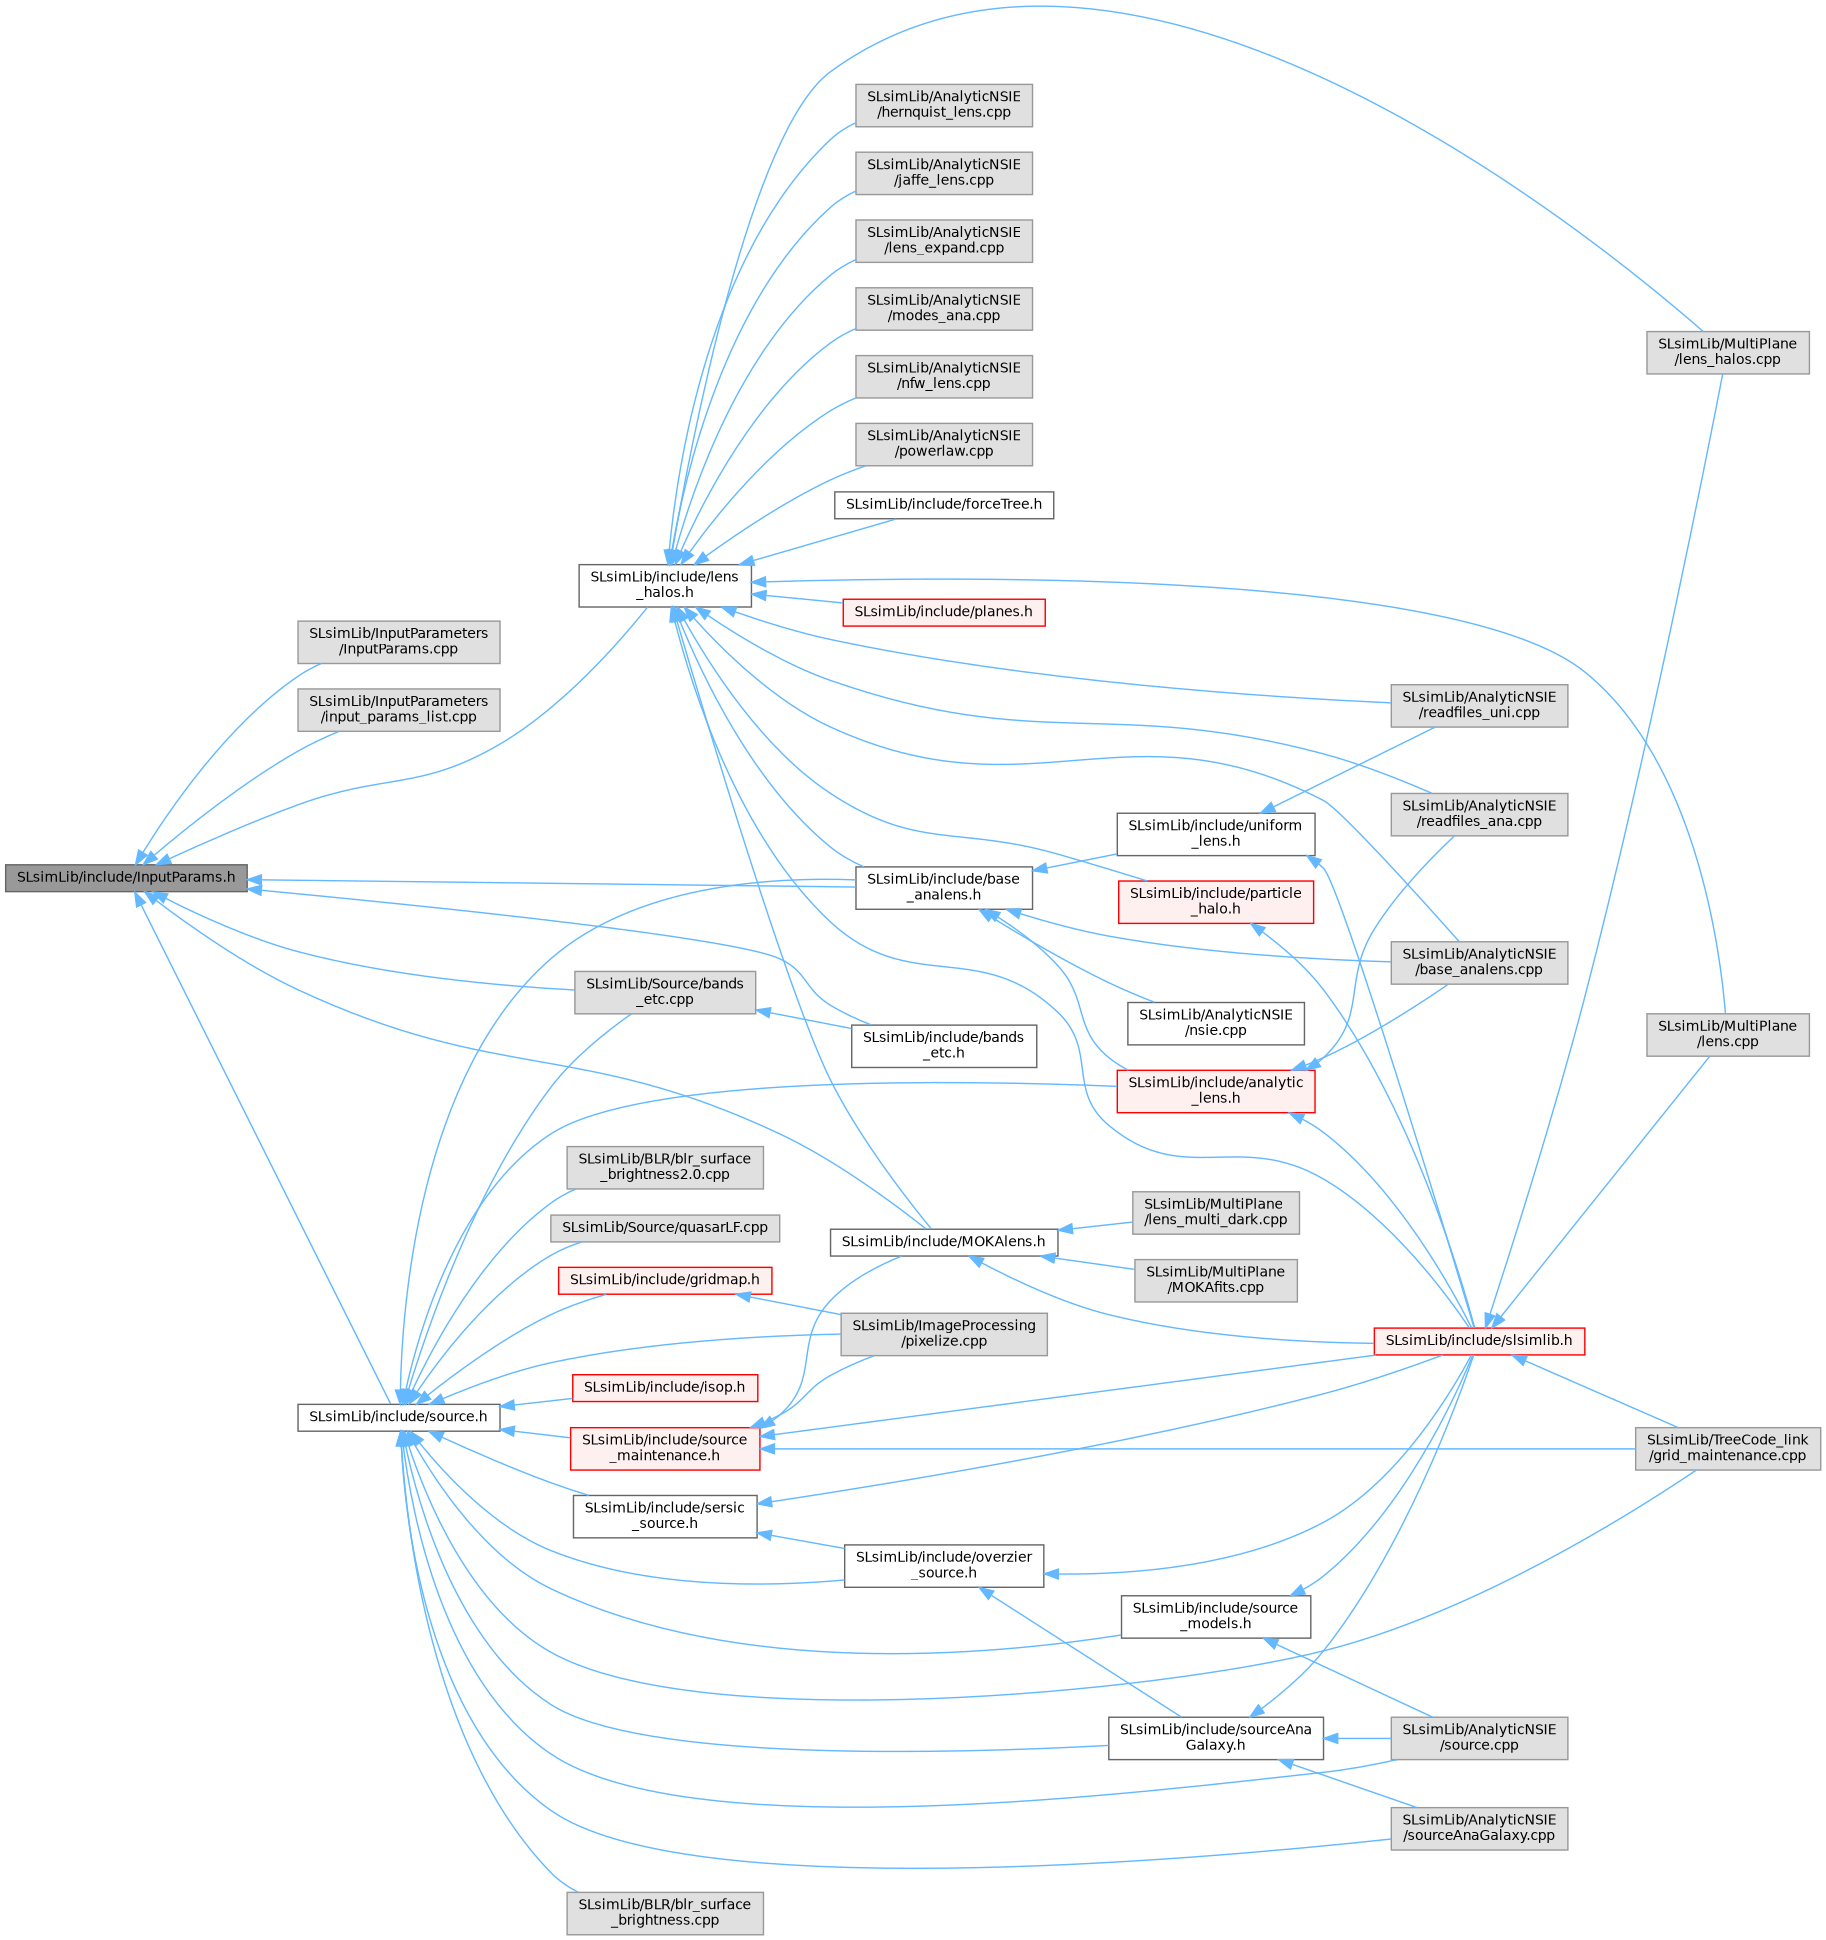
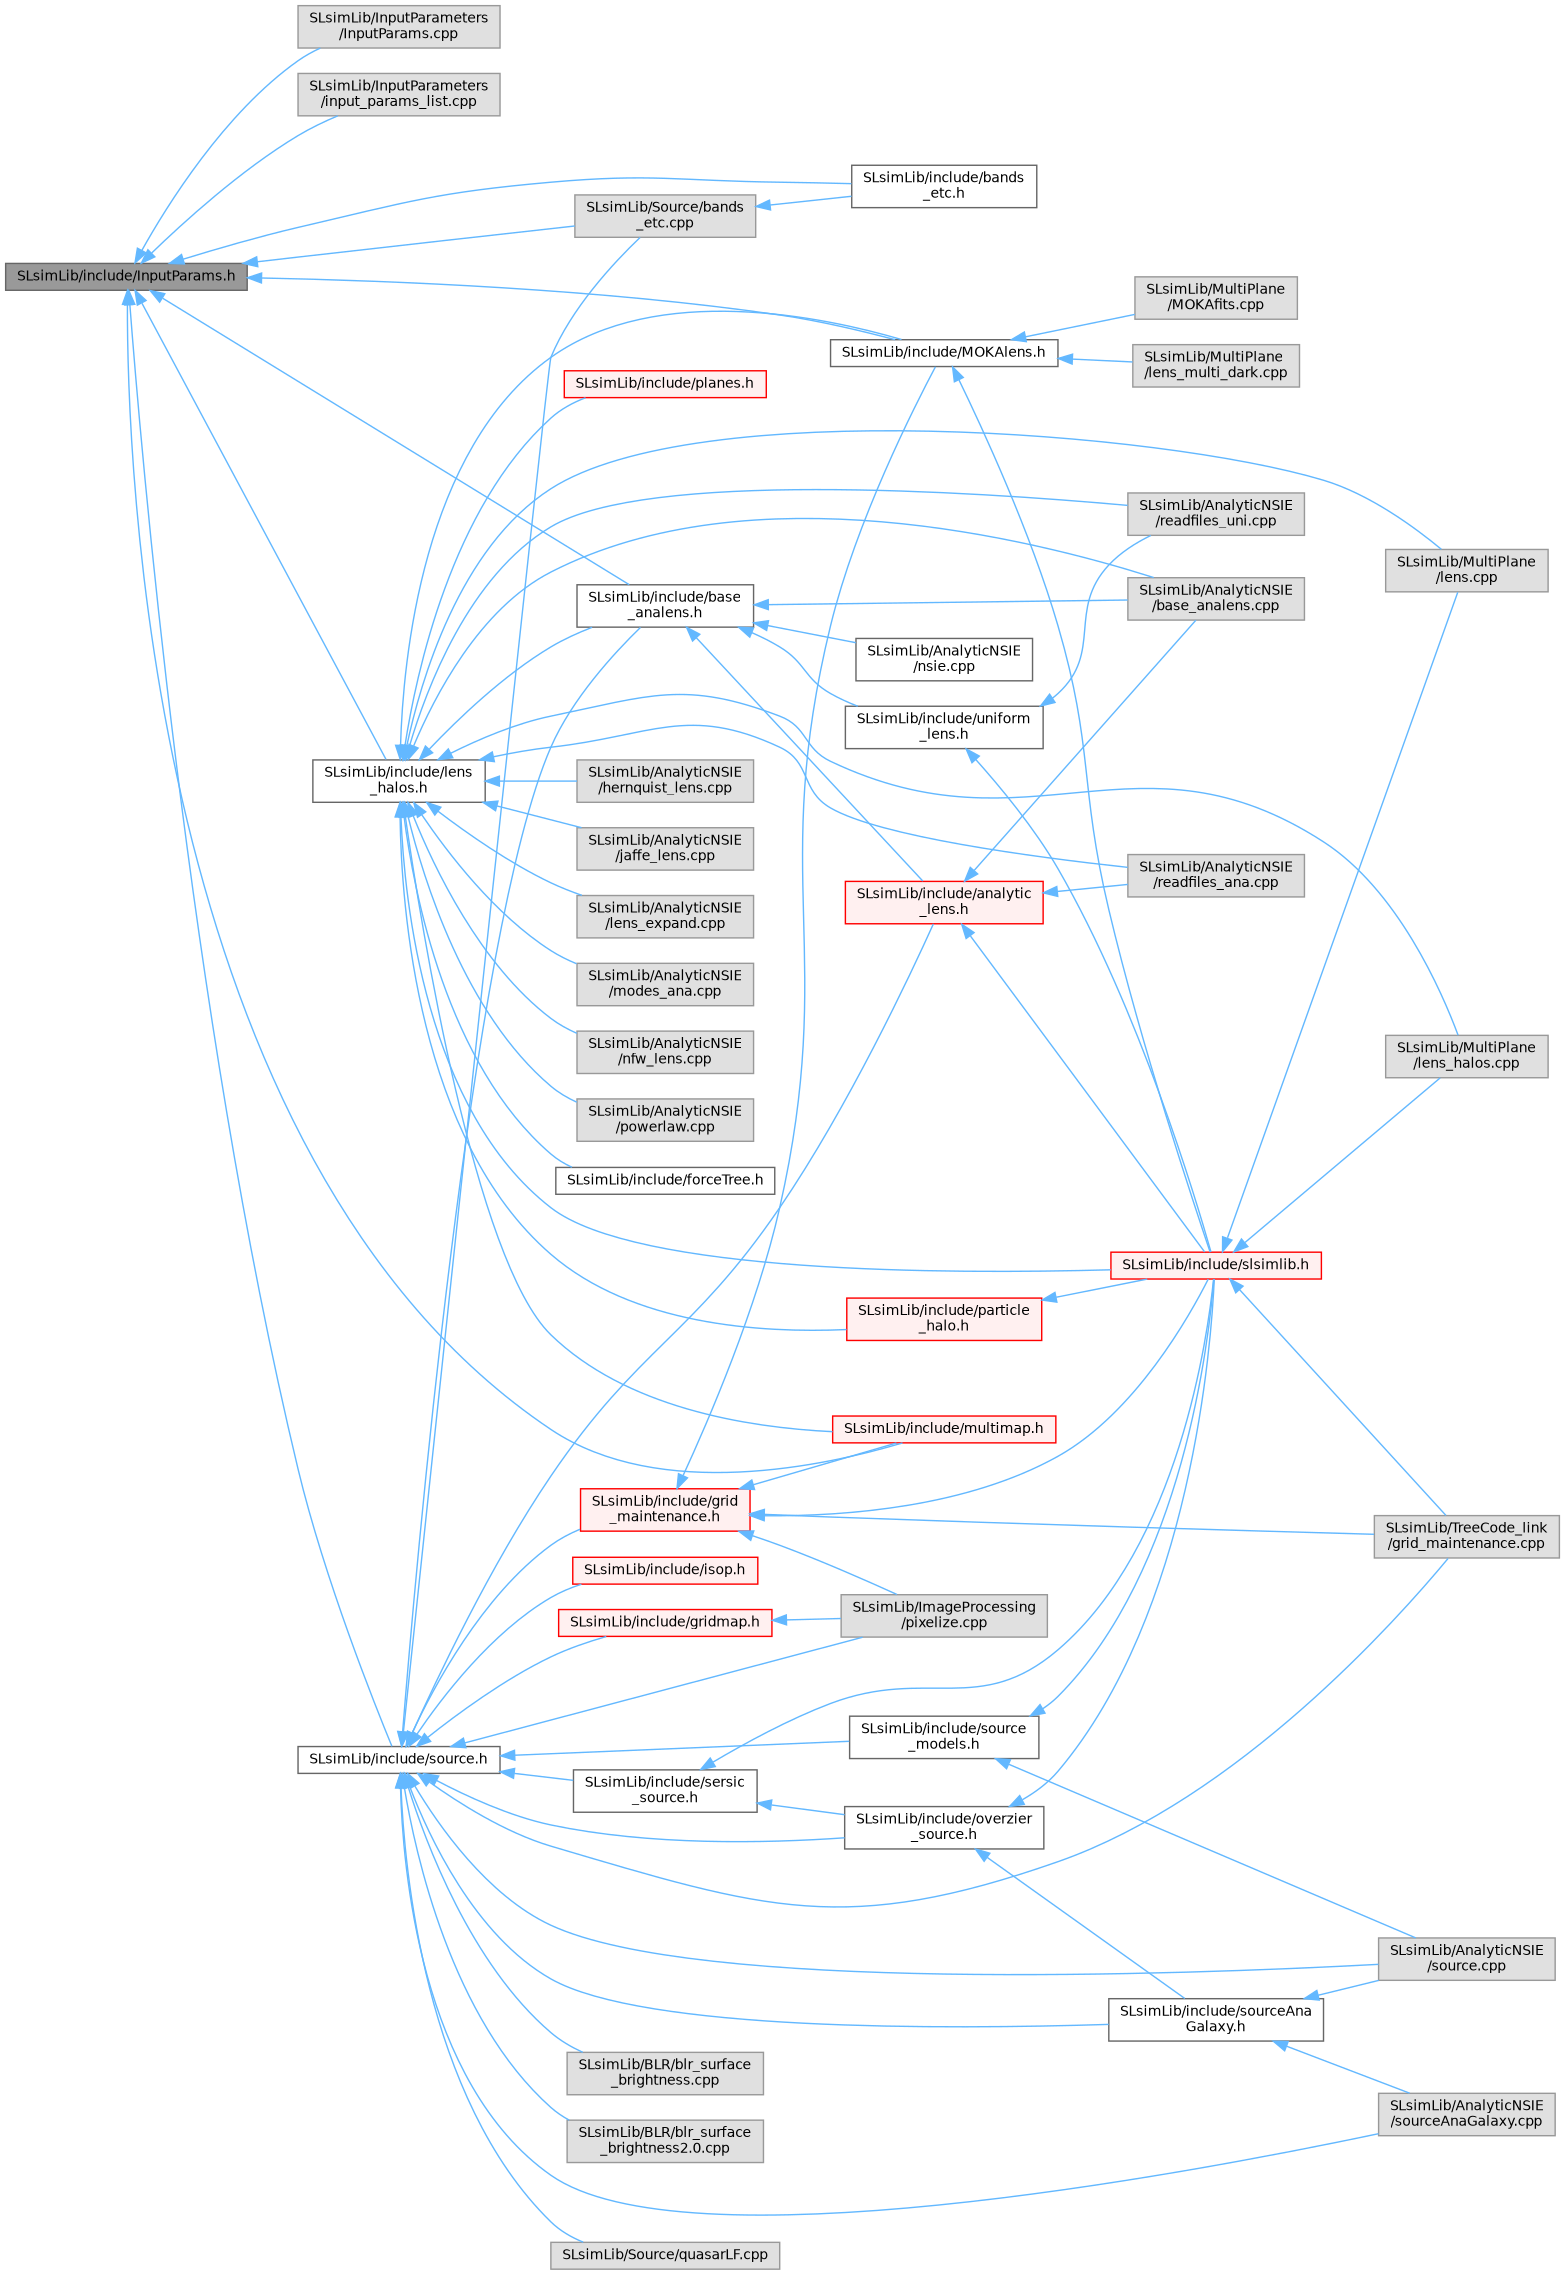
none -> (944, 1429)
(665, 1449) -> (665, 1510)
(1391, 1546) -> none
